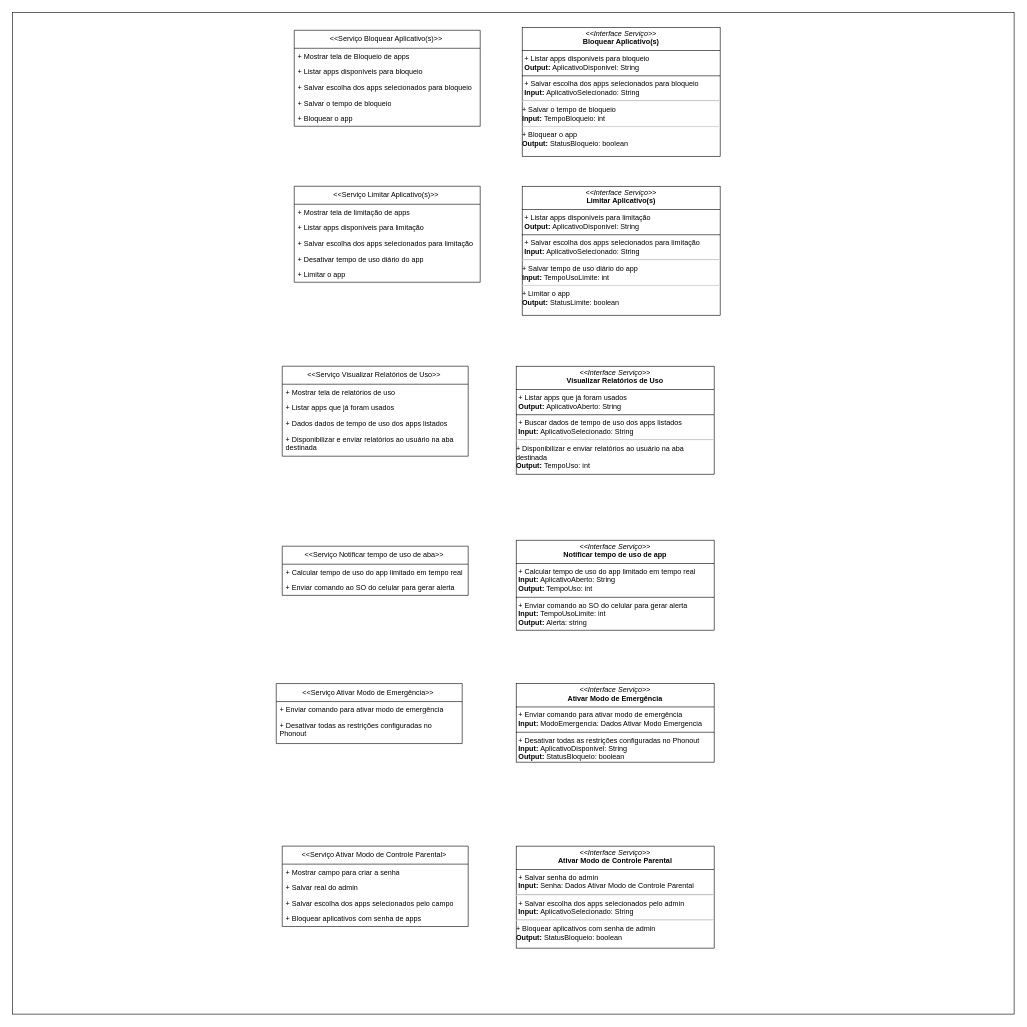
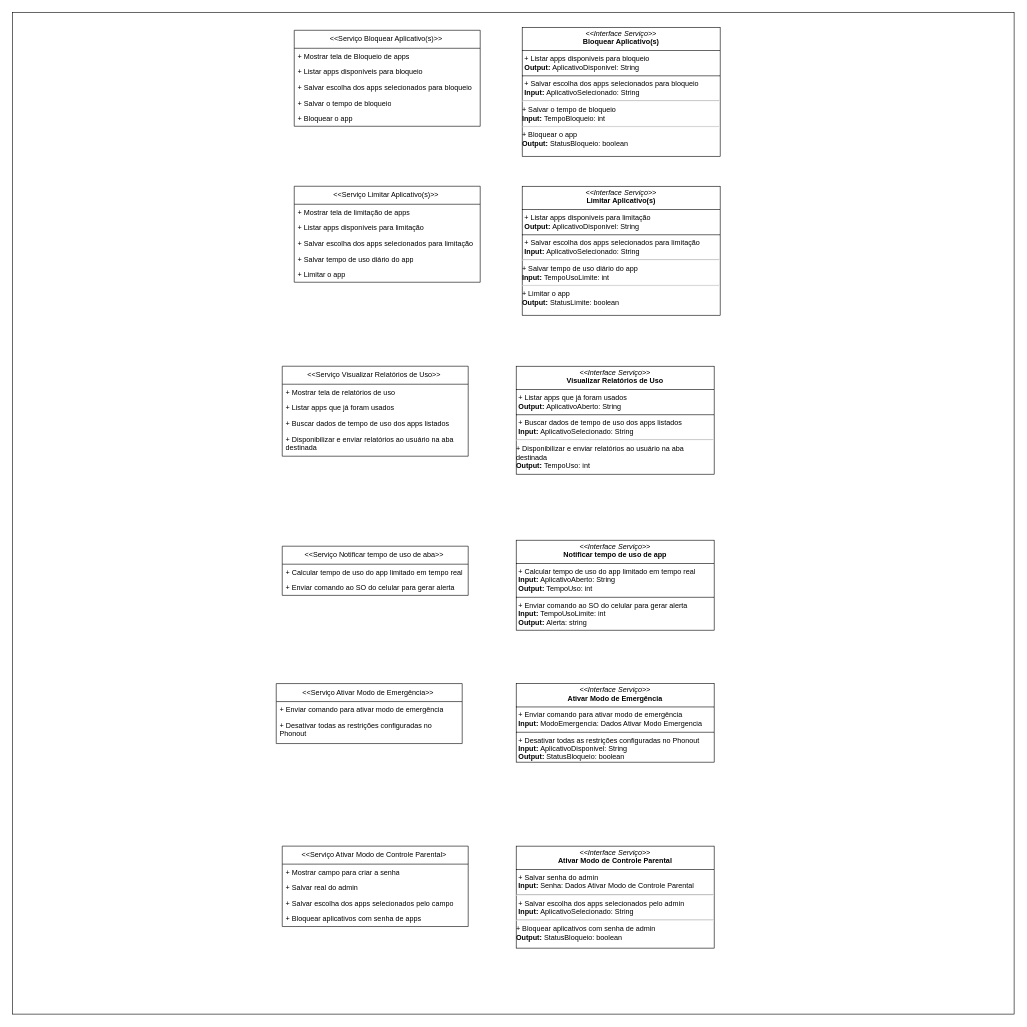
(365, 260) -> (359, 260)
(370, 424) -> (372, 424)
